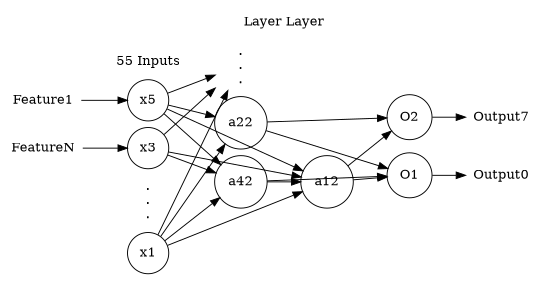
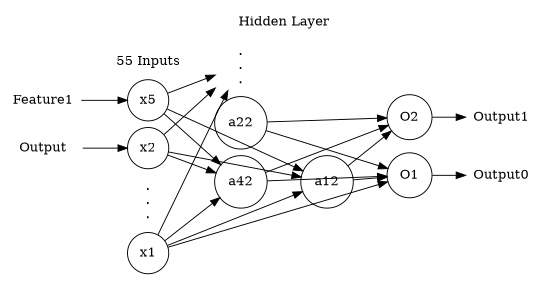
(284, 22) -> (284, 22)
(182, 109) -> none
(501, 117) -> (501, 117)
(43, 148) -> (43, 148)
(148, 148) -> (148, 148)
(279, 182) -> (317, 153)
(194, 188) -> (252, 222)
